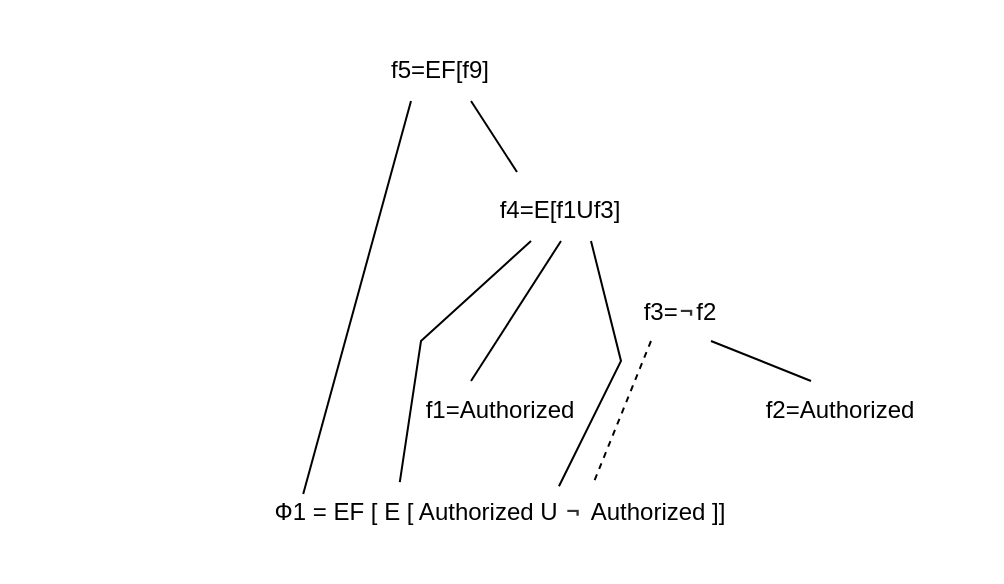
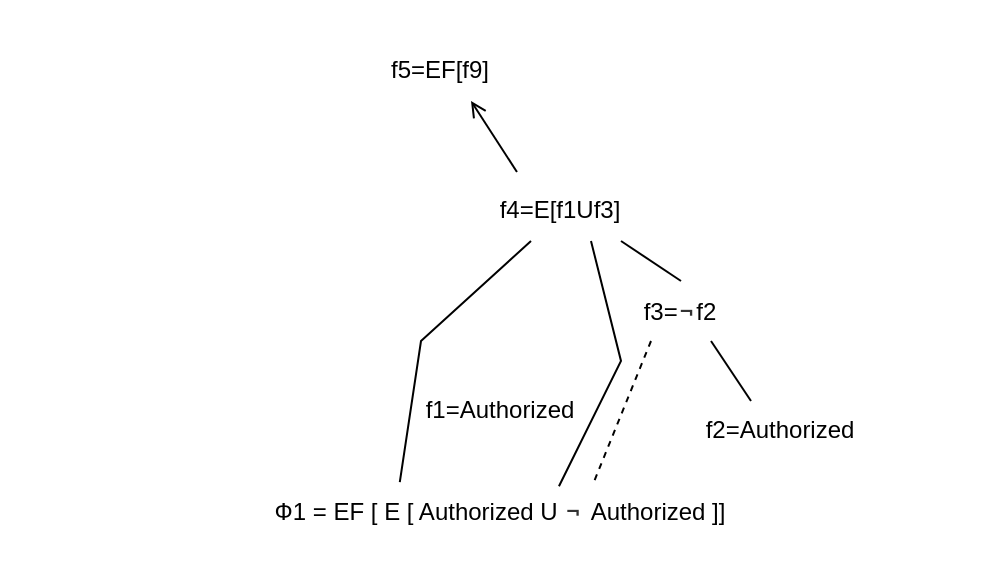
(474, 105) -> (475, 107)
none -> (651, 261)
(357, 298) -> none
(516, 311) -> none
(841, 411) -> (781, 431)
